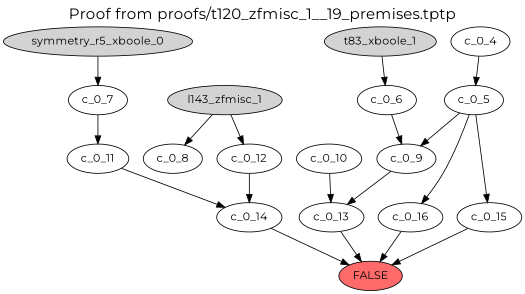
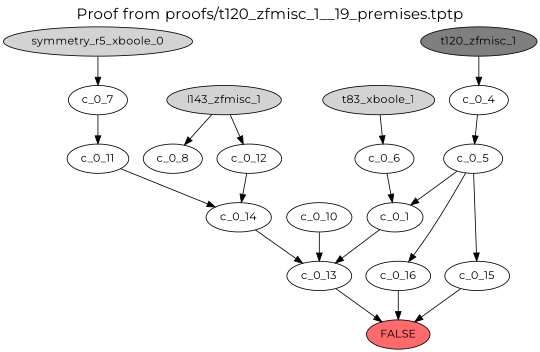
none -> (479, 42)
(406, 159) -> (395, 217)
(306, 245) -> (276, 244)
